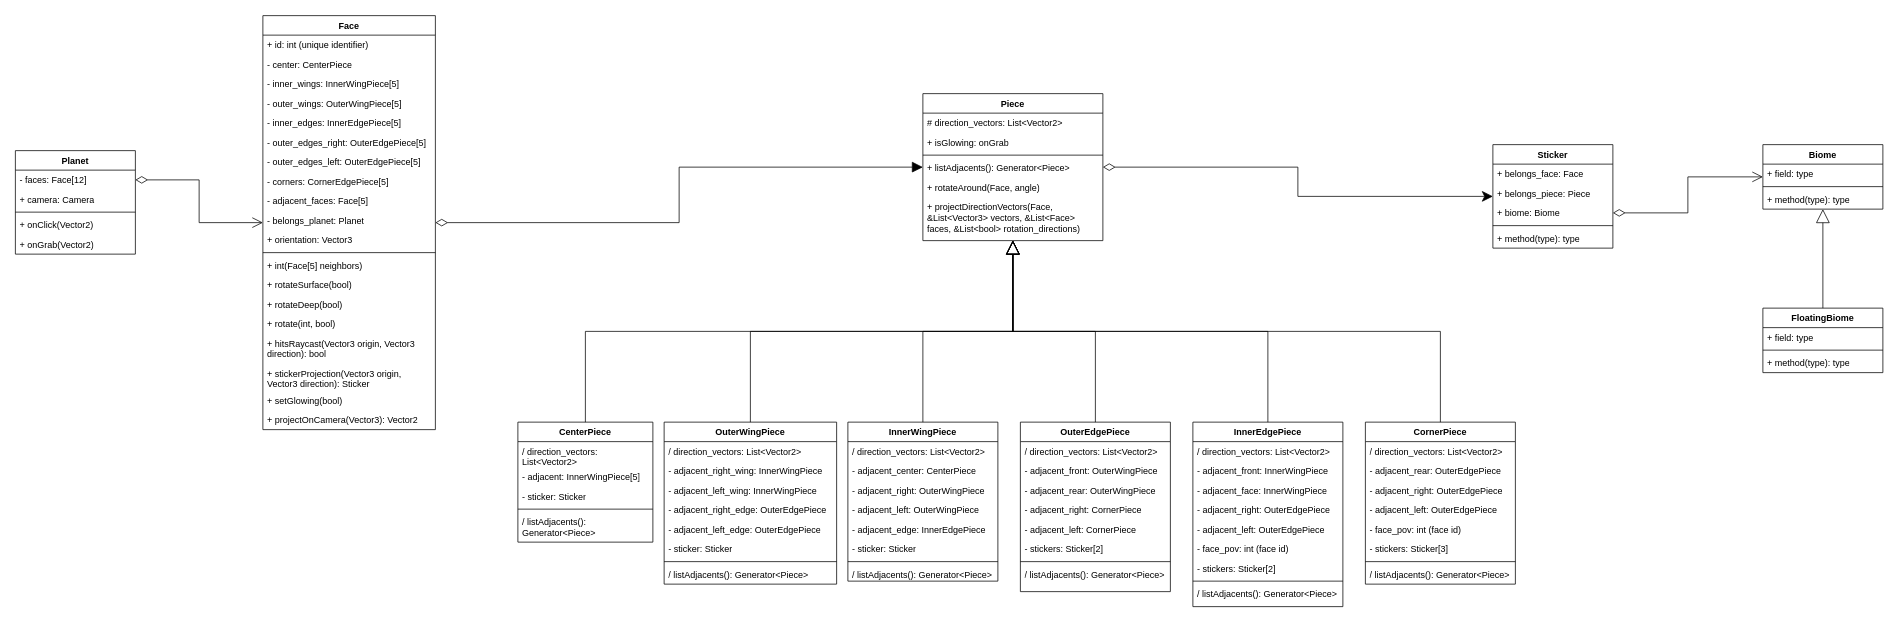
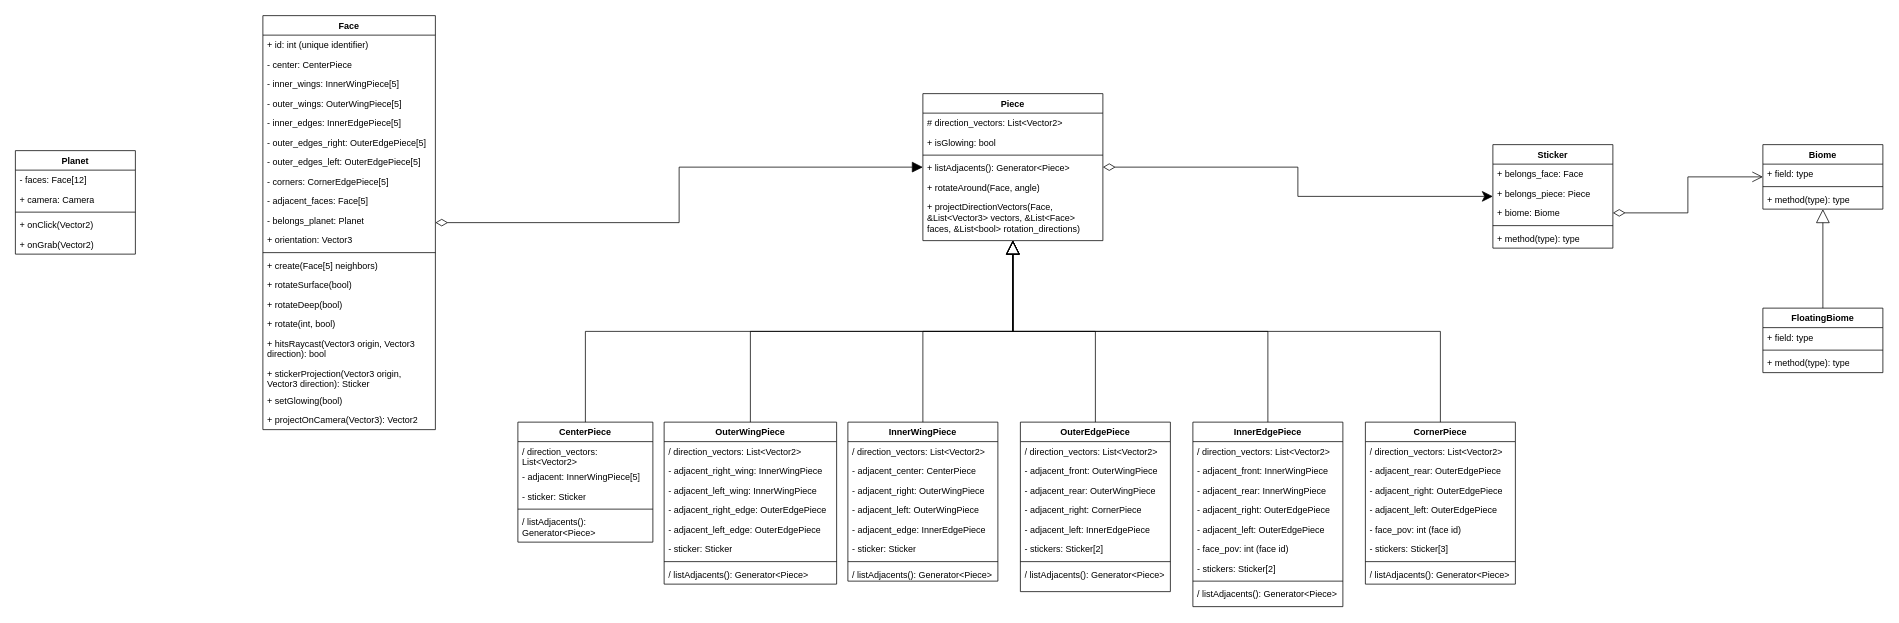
(968, 143) -> (962, 143)
(199, 206) -> none
(323, 266) -> (332, 266)
(1269, 496) -> (1269, 496)
(1090, 530) -> (1096, 535)
